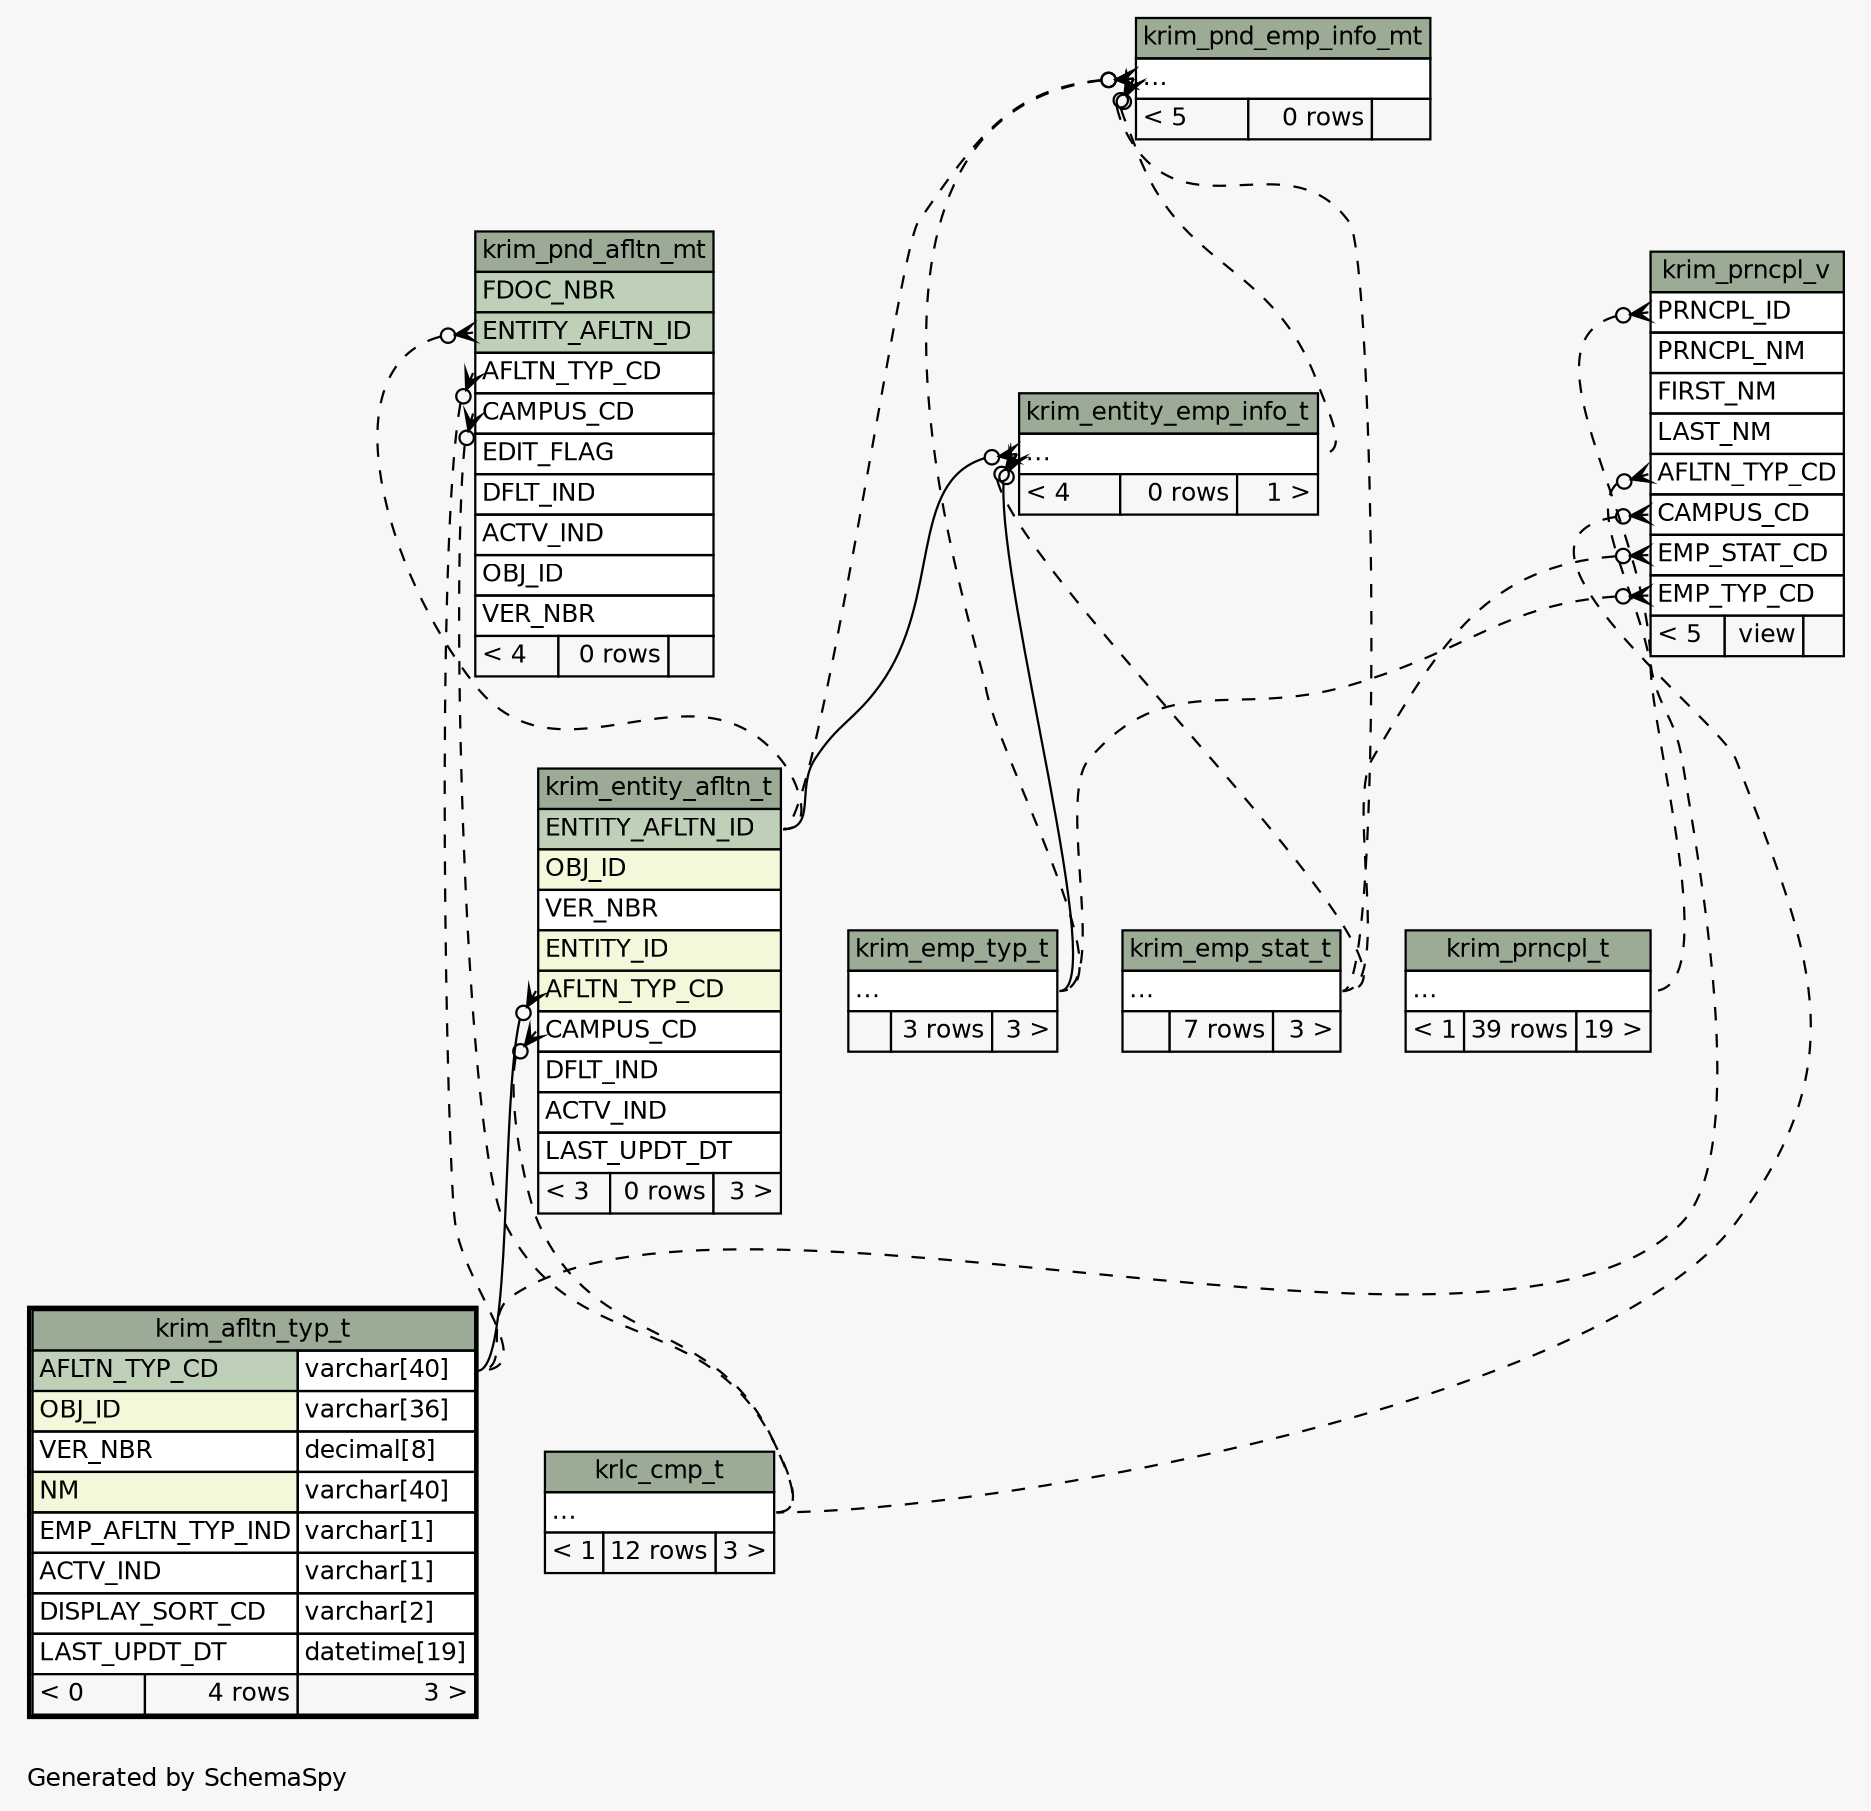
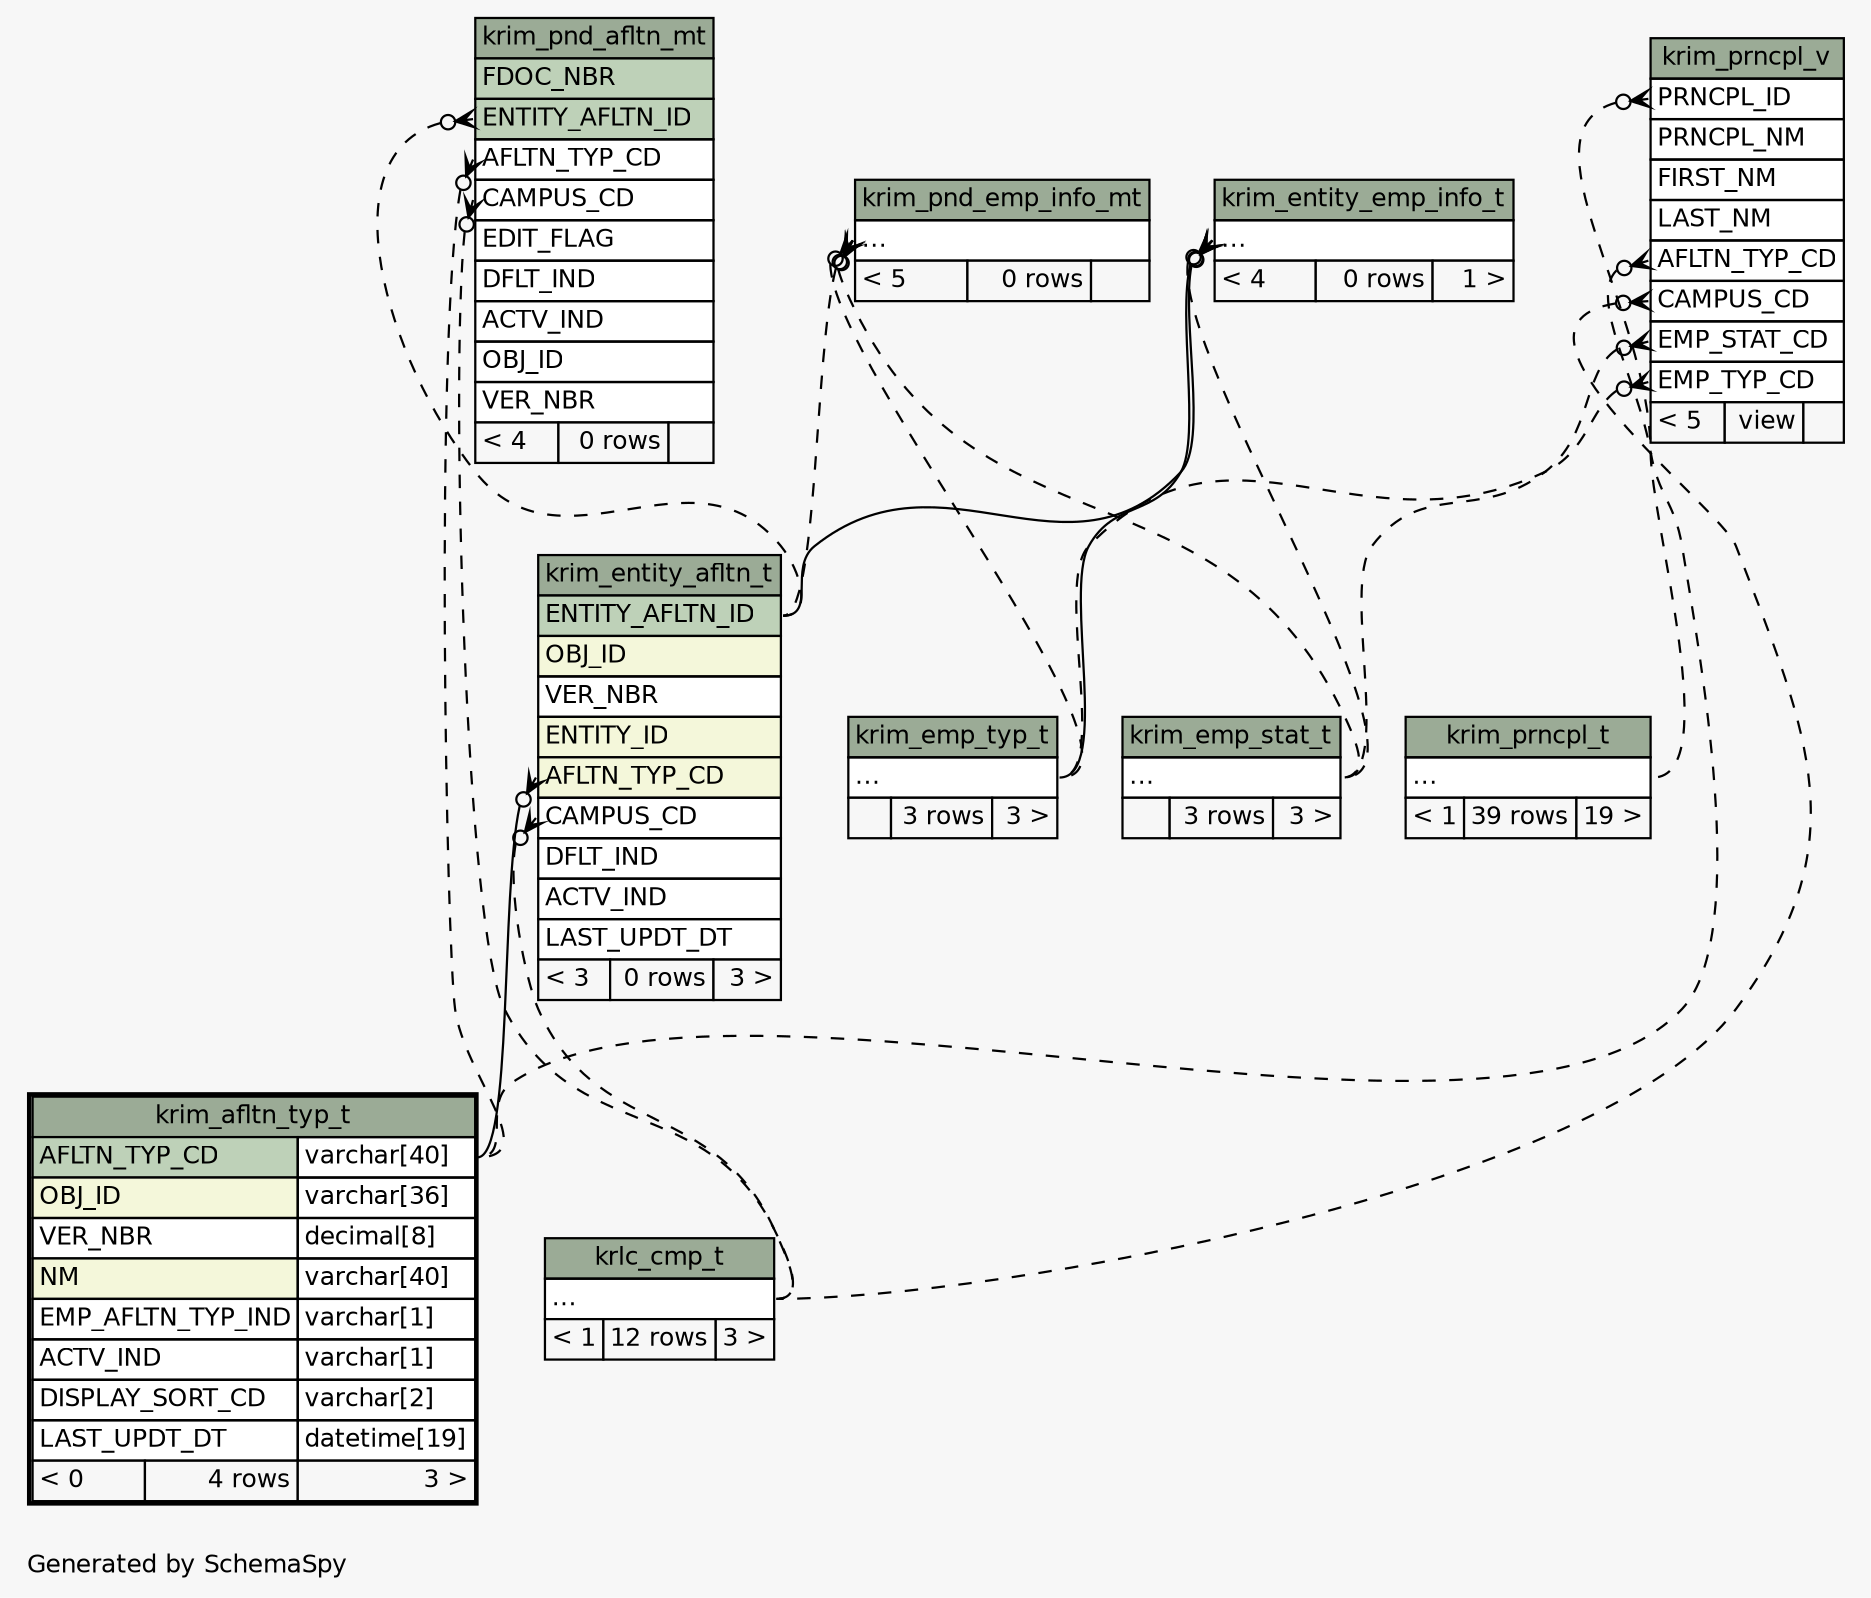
(1242, 279) -> none
(1225, 1030) -> (1225, 817)
